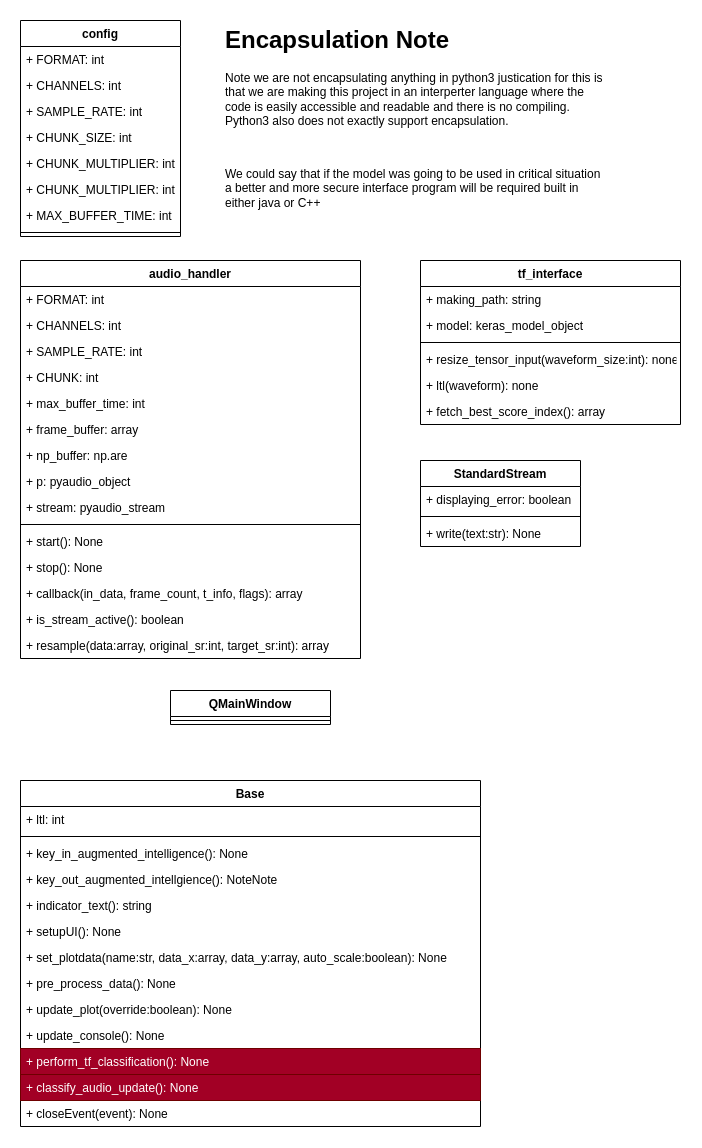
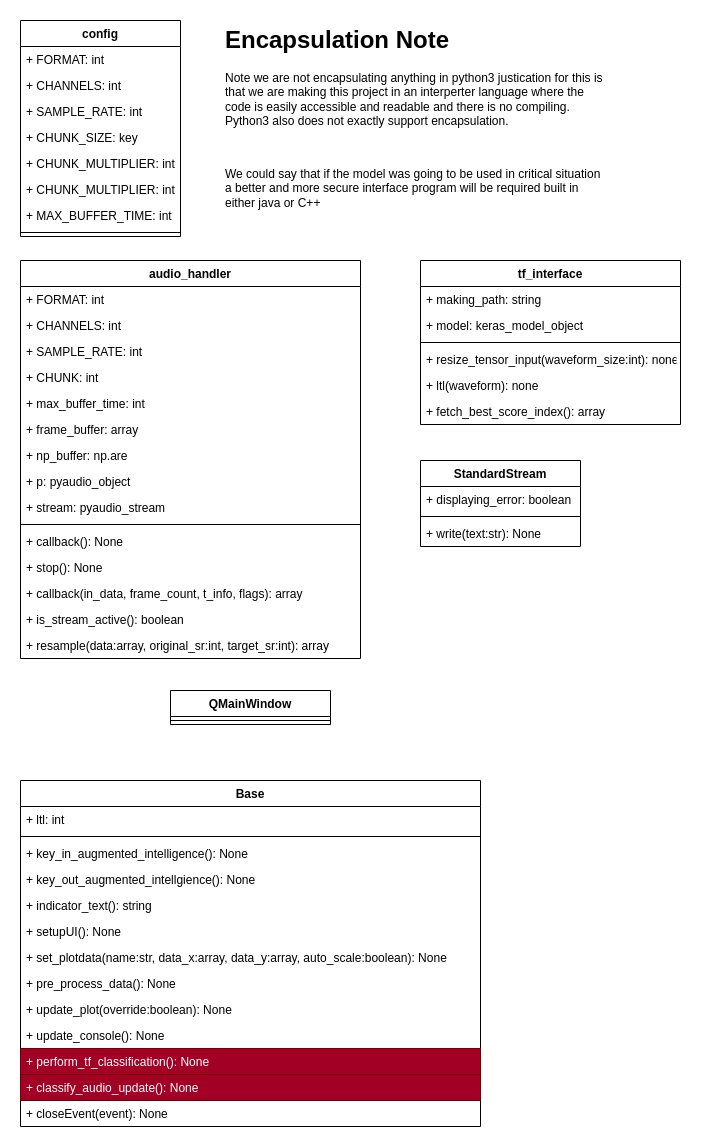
(77, 138) -> (78, 138)
(72, 542) -> (79, 542)
(163, 880) -> (149, 880)
